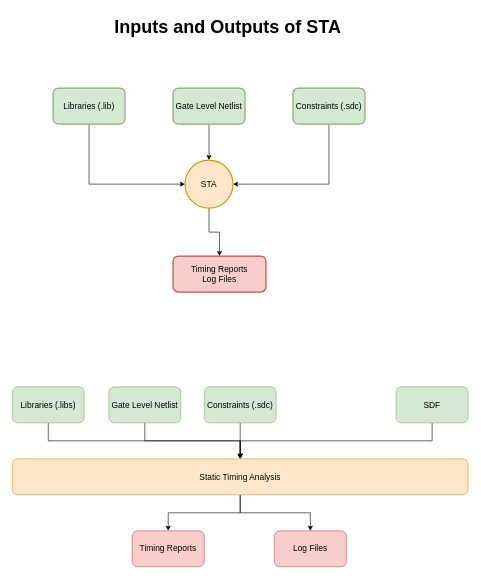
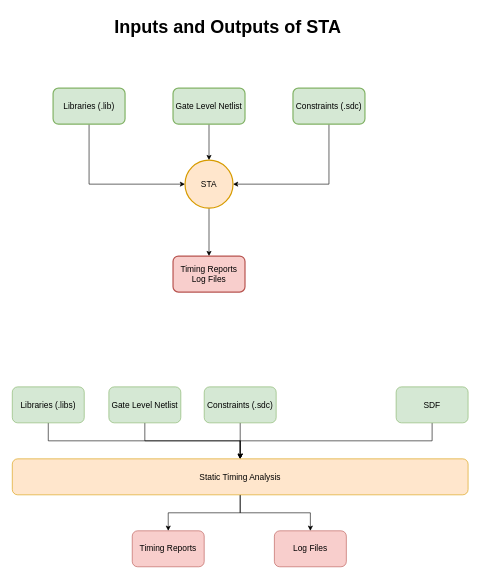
(220, 274) -> (209, 274)
